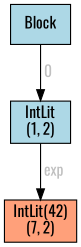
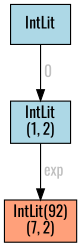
(41, 24) -> (41, 24)
(41, 221) -> (41, 221)
